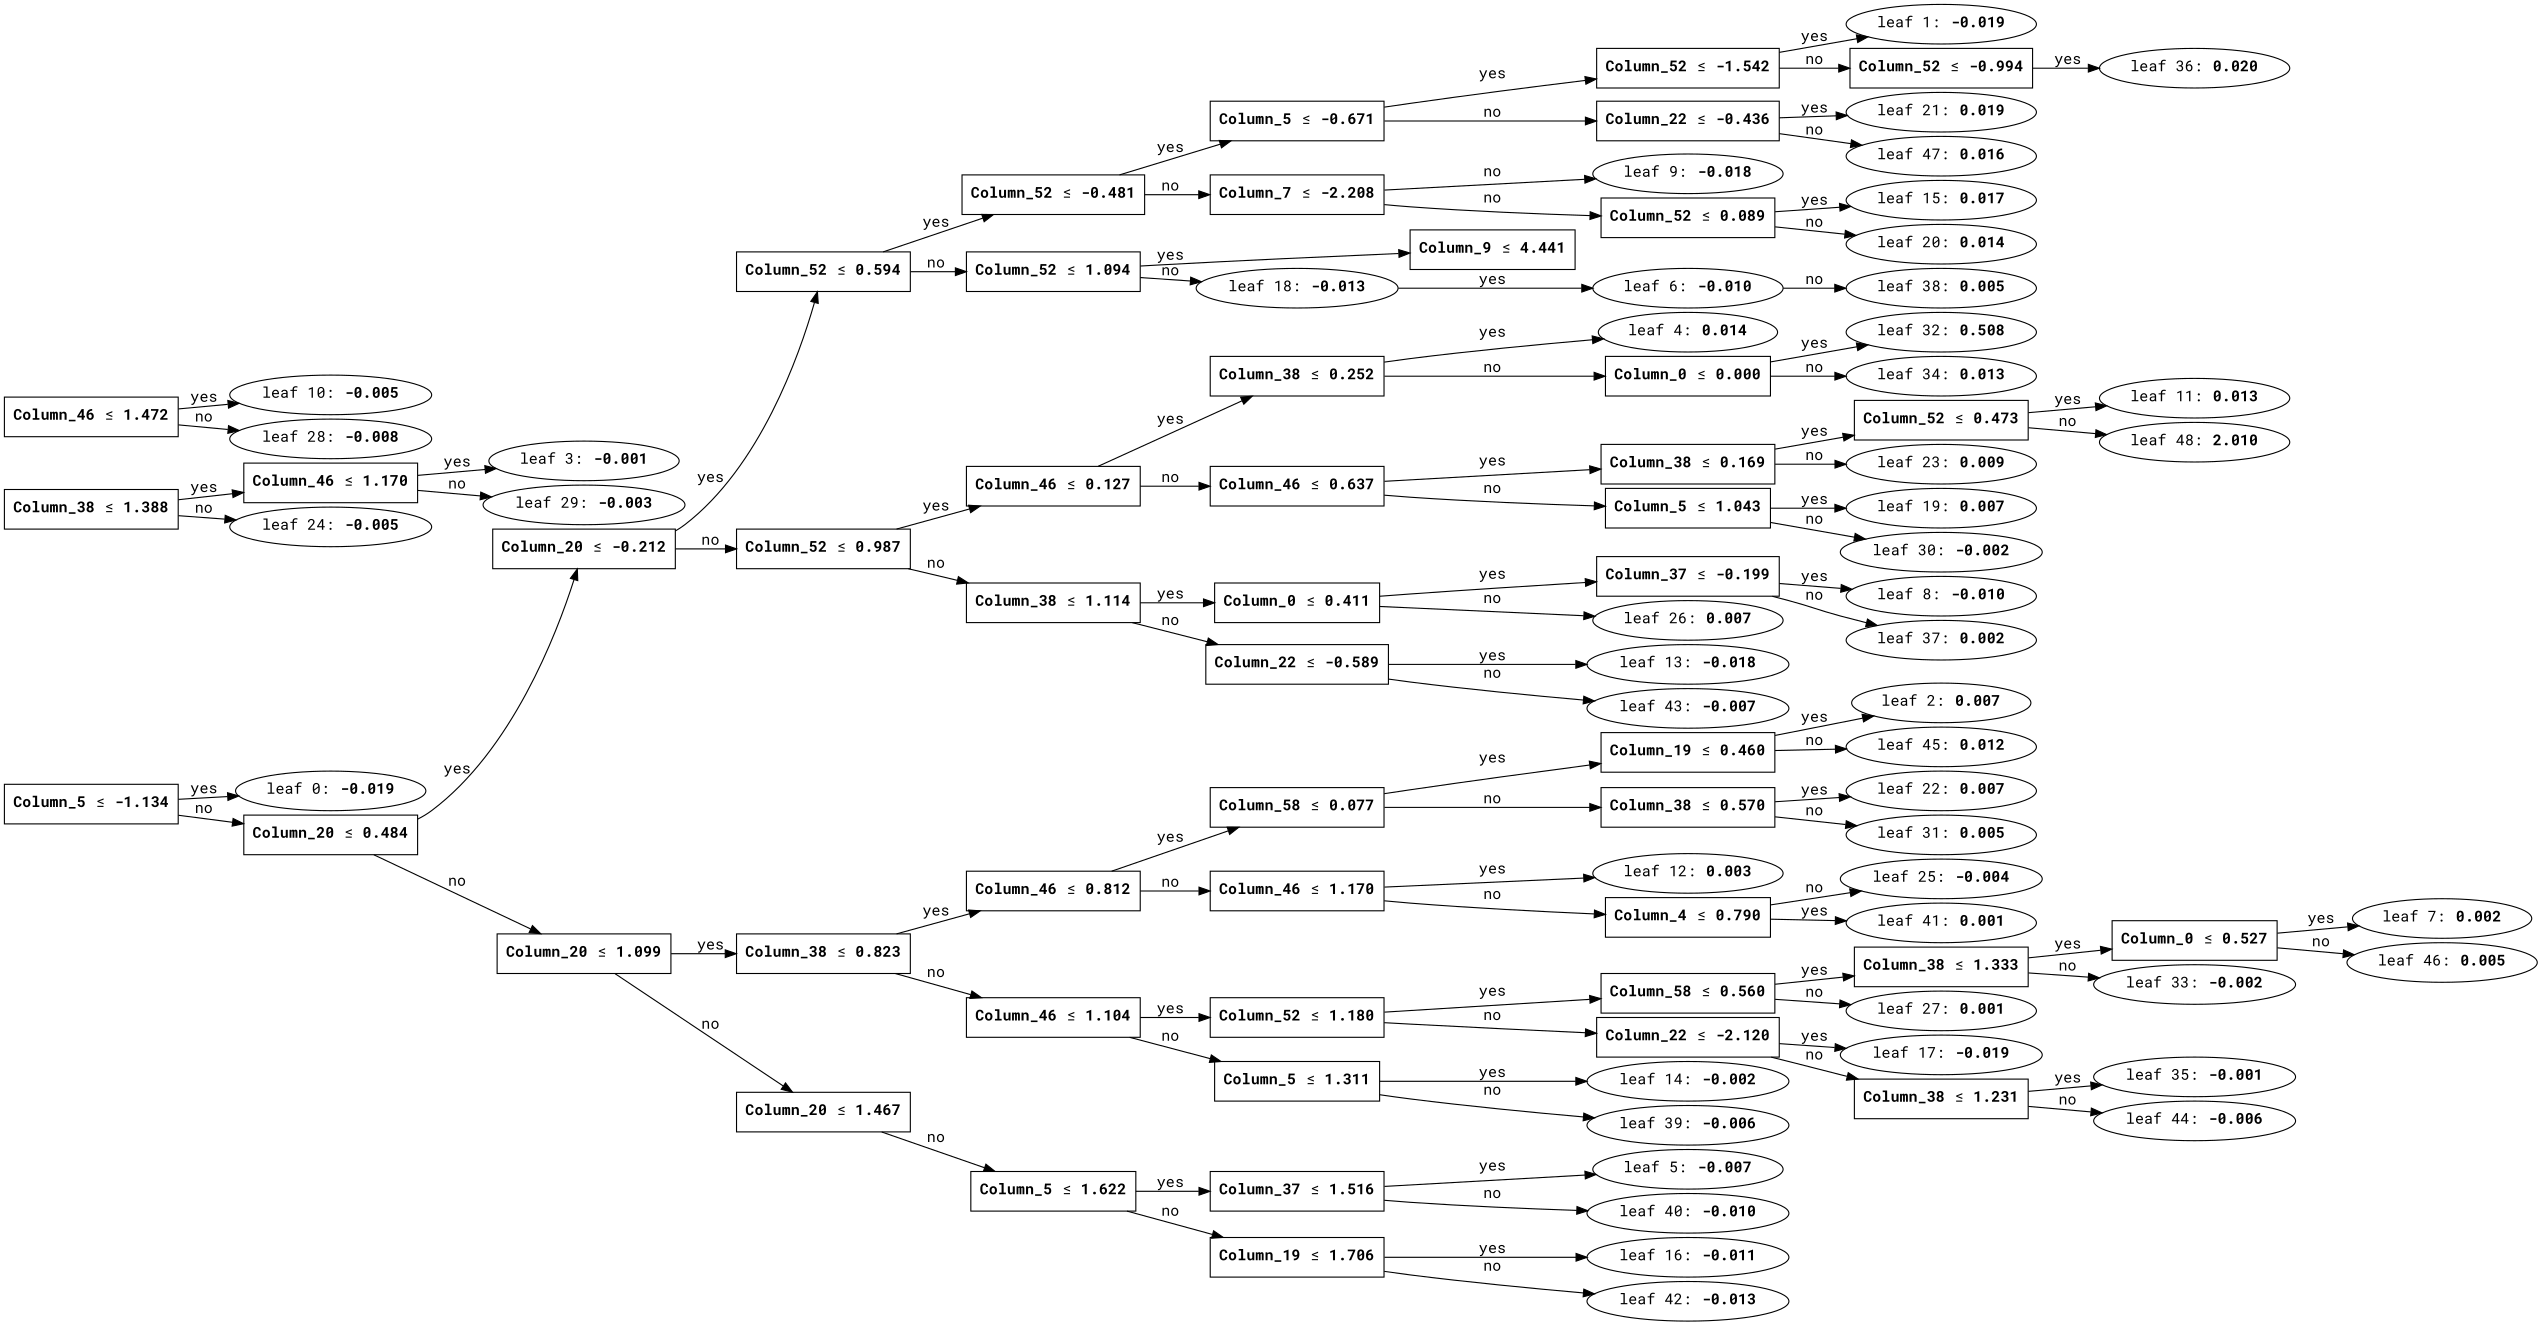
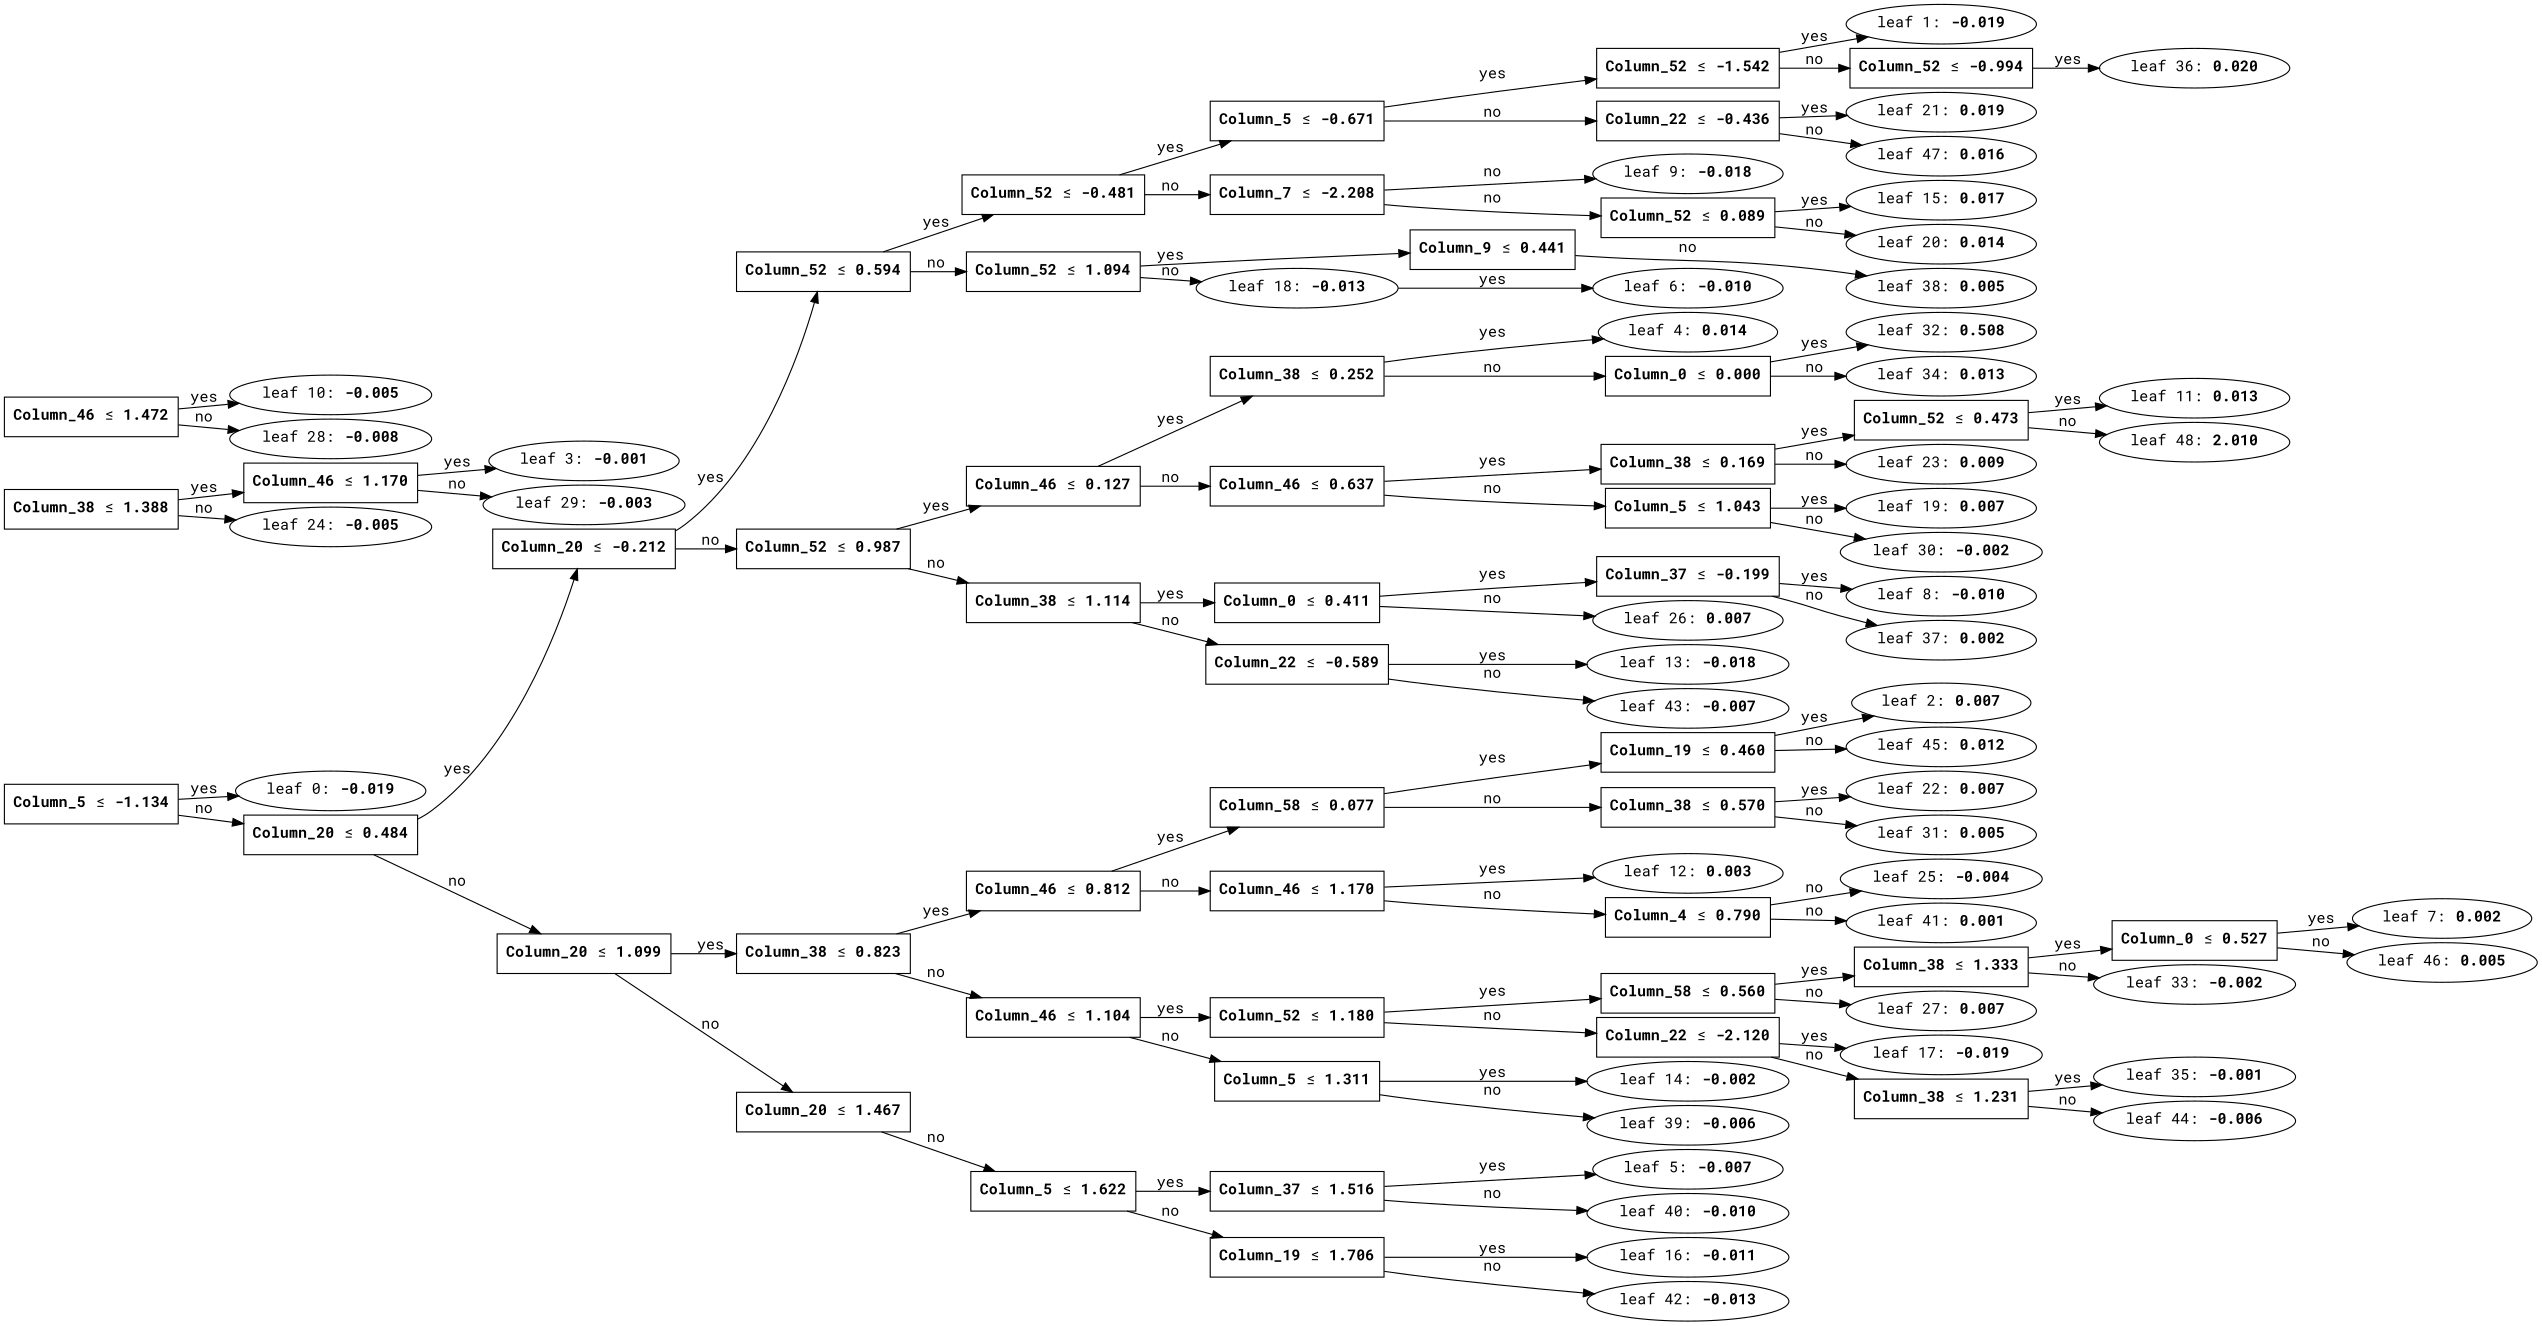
(1543, 248) -> (1543, 248)
(1809, 288) -> (1716, 261)
(1815, 911) -> (1815, 911)
(1983, 1009) -> (1983, 1009)
